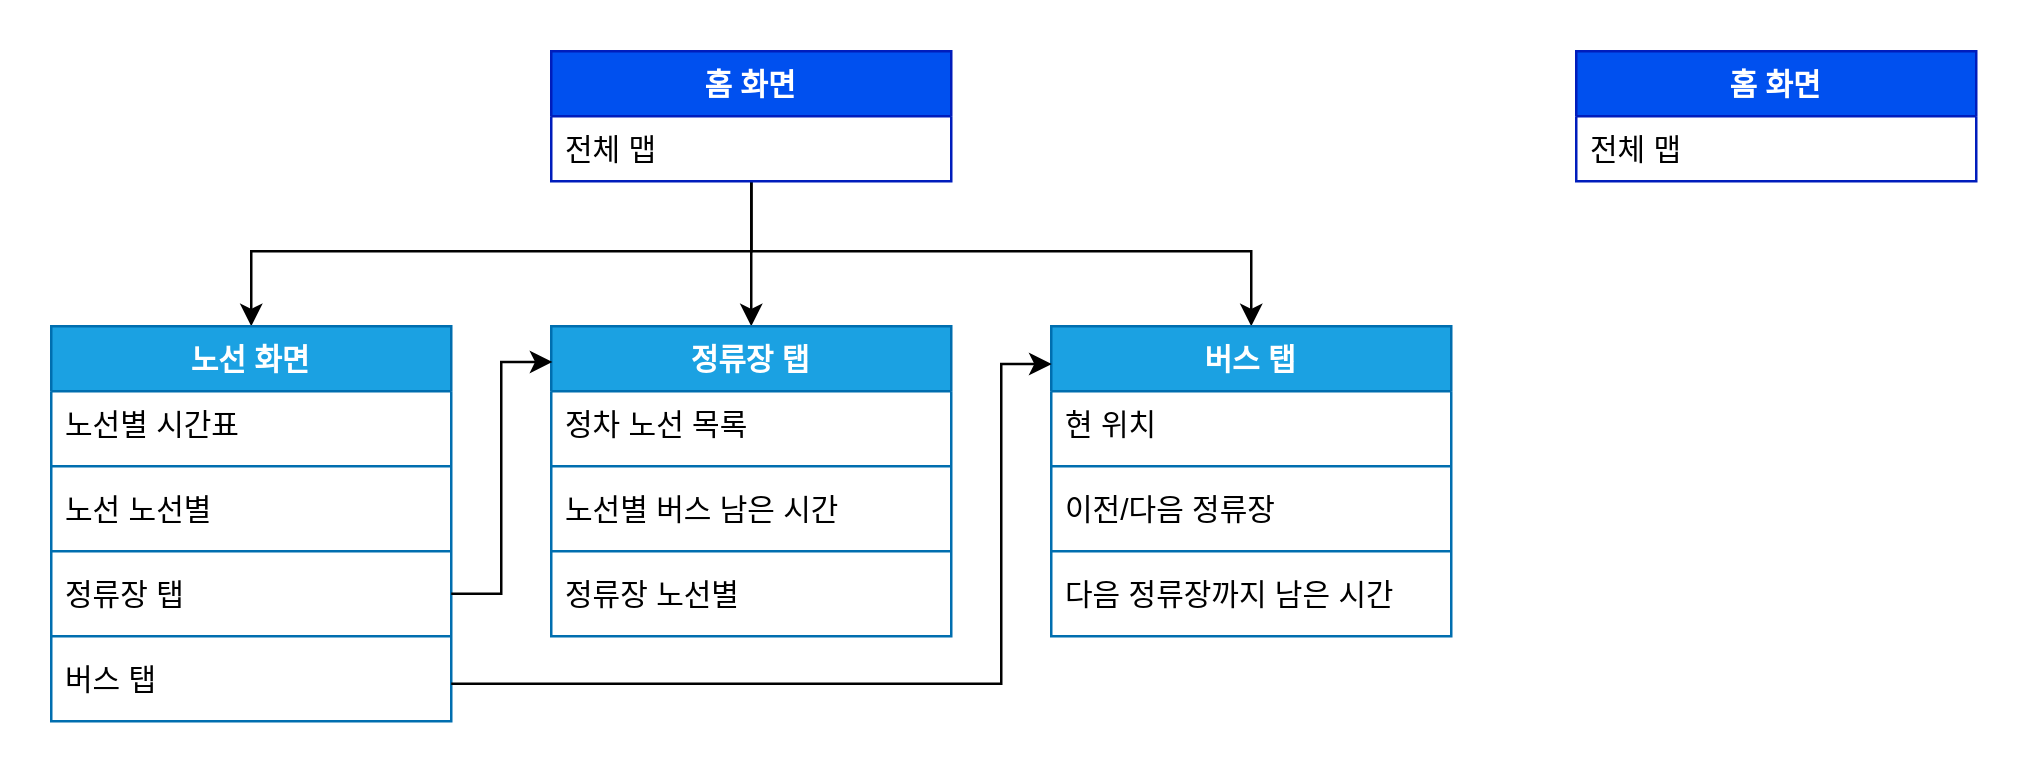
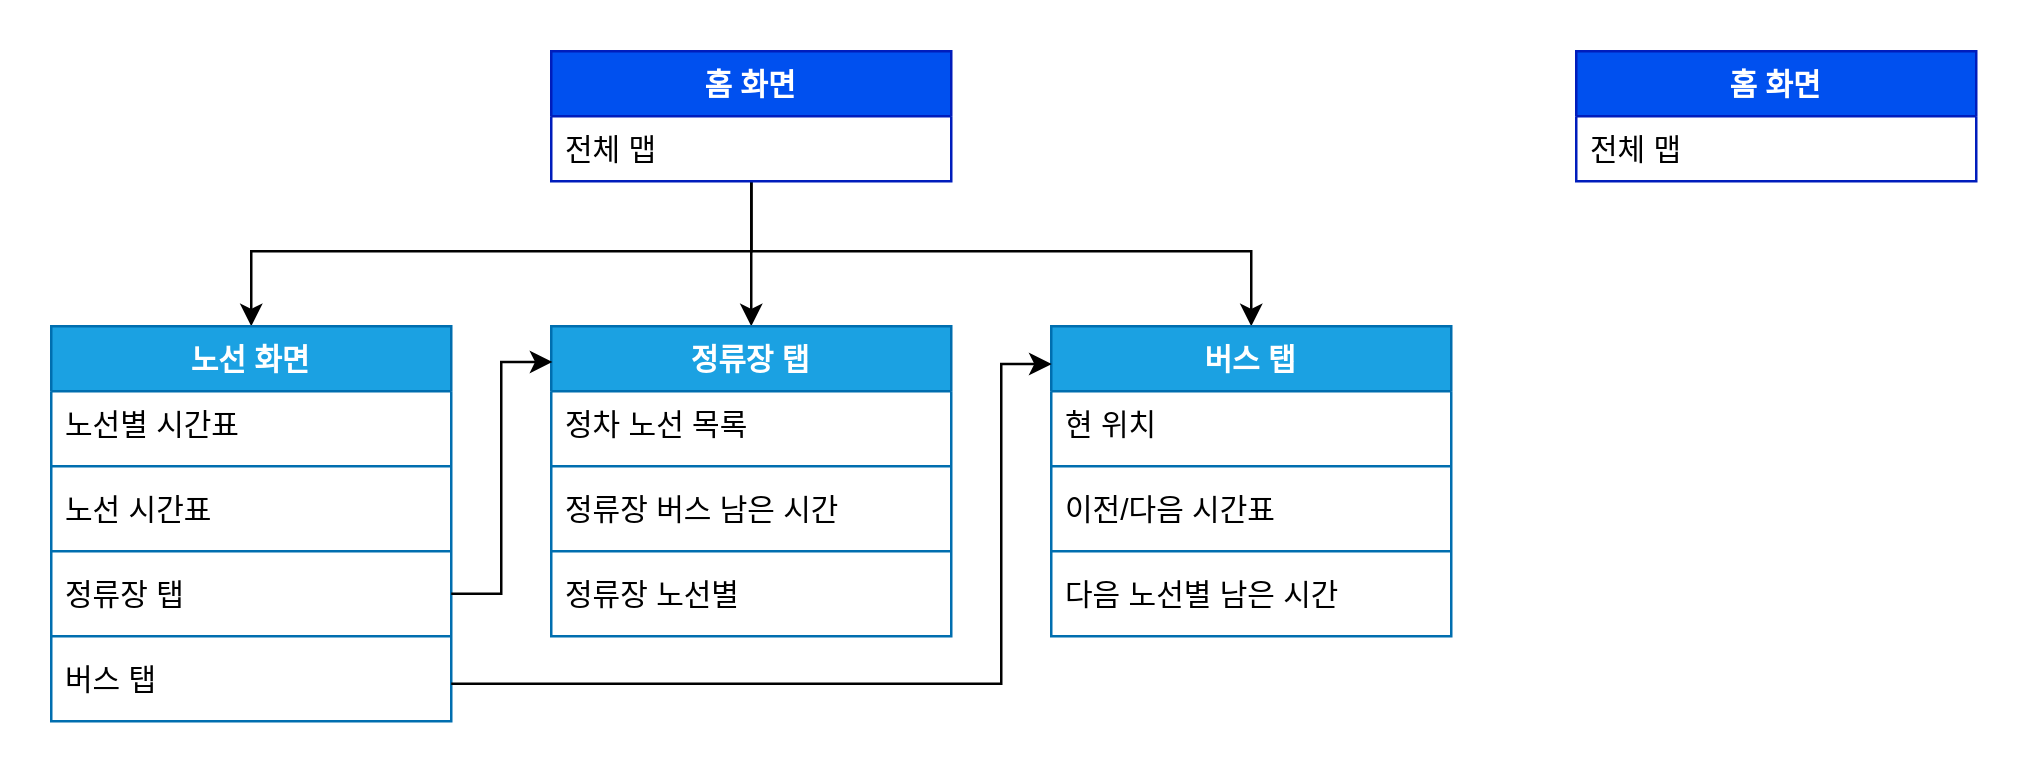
(146, 512) -> (146, 512)
(715, 512) -> (715, 512)
(1184, 512) -> (1184, 512)
(1245, 597) -> (1215, 597)
